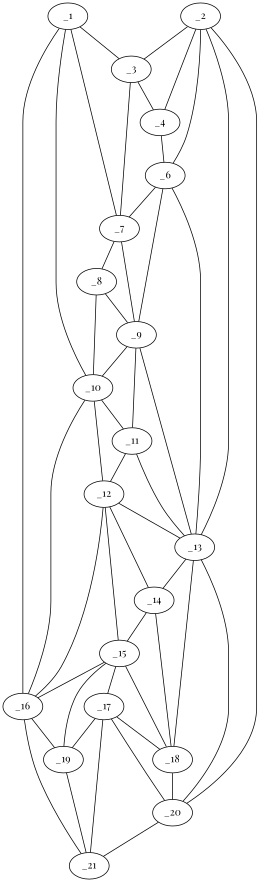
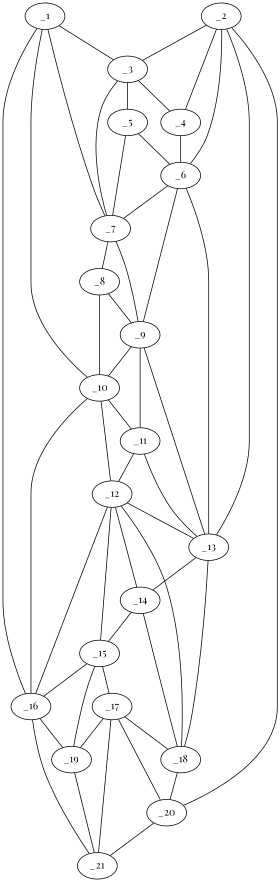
none -> (128, 122)
(229, 684) -> none
(146, 706) -> (174, 620)
